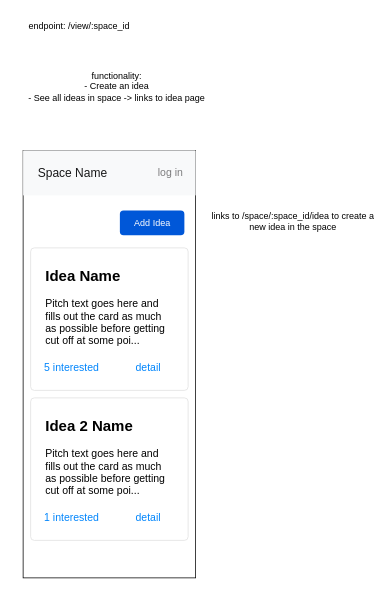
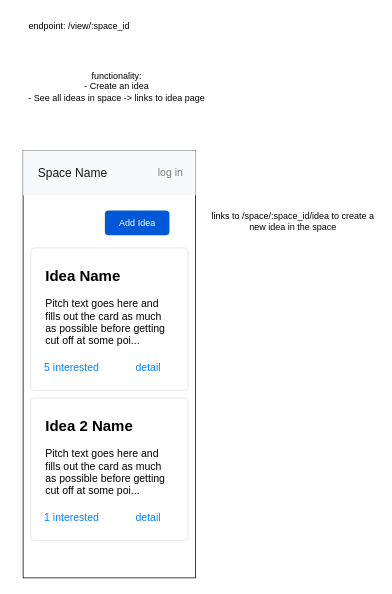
(152, 223) -> (137, 223)
